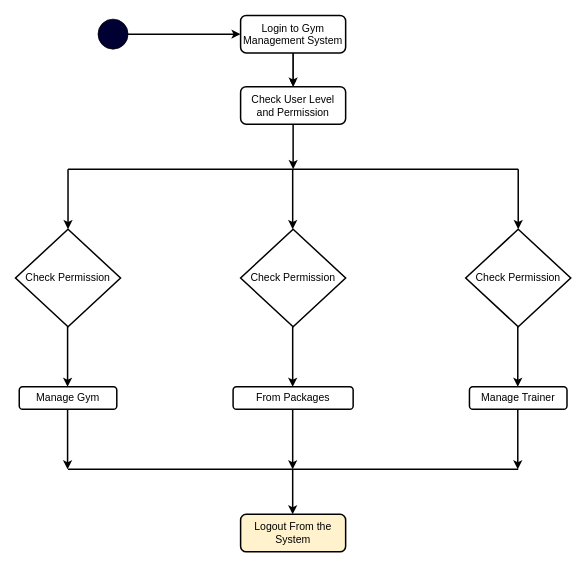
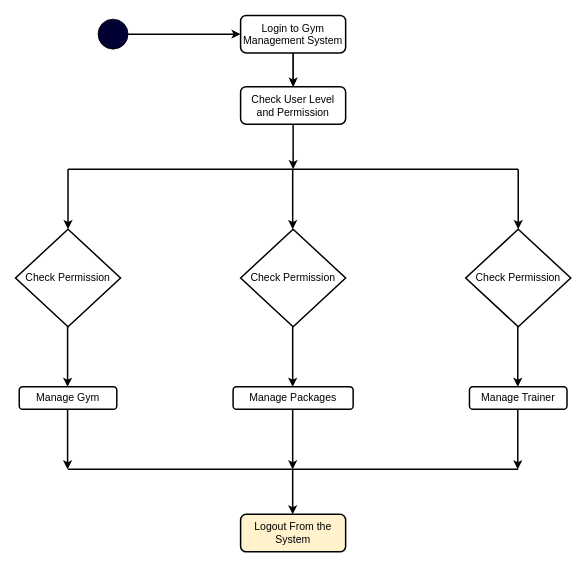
(293, 398) -> (293, 398)
